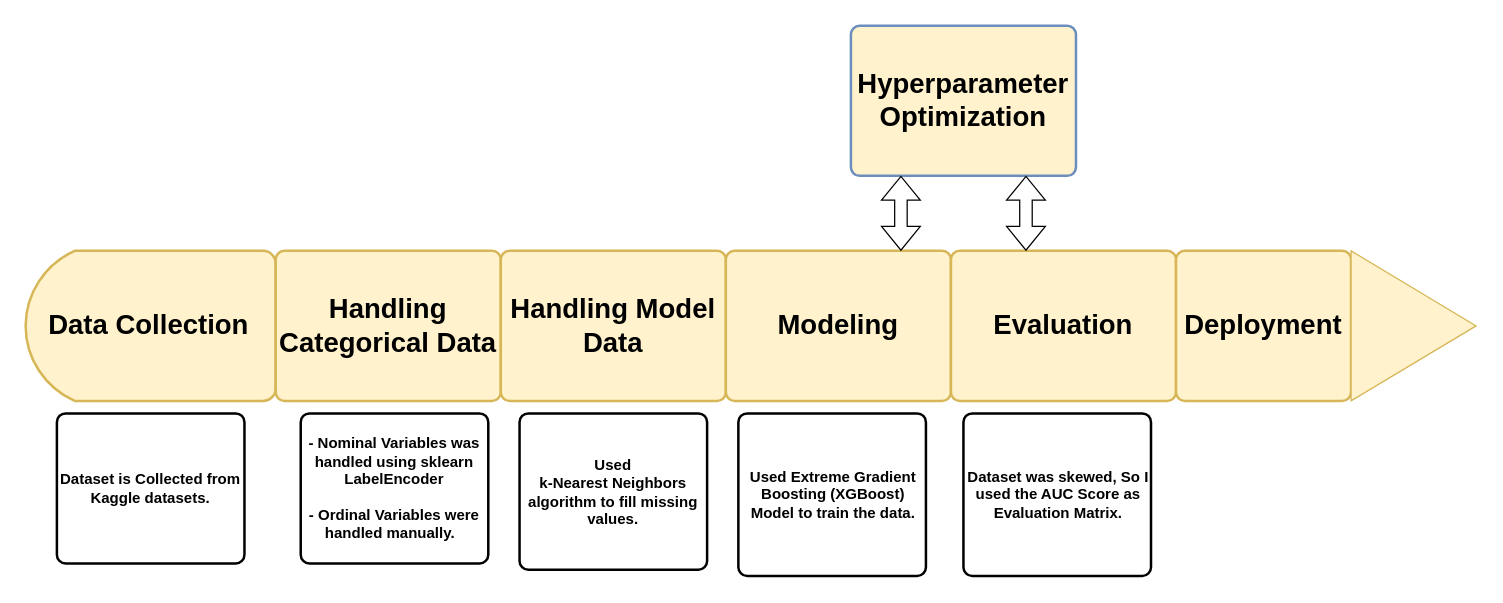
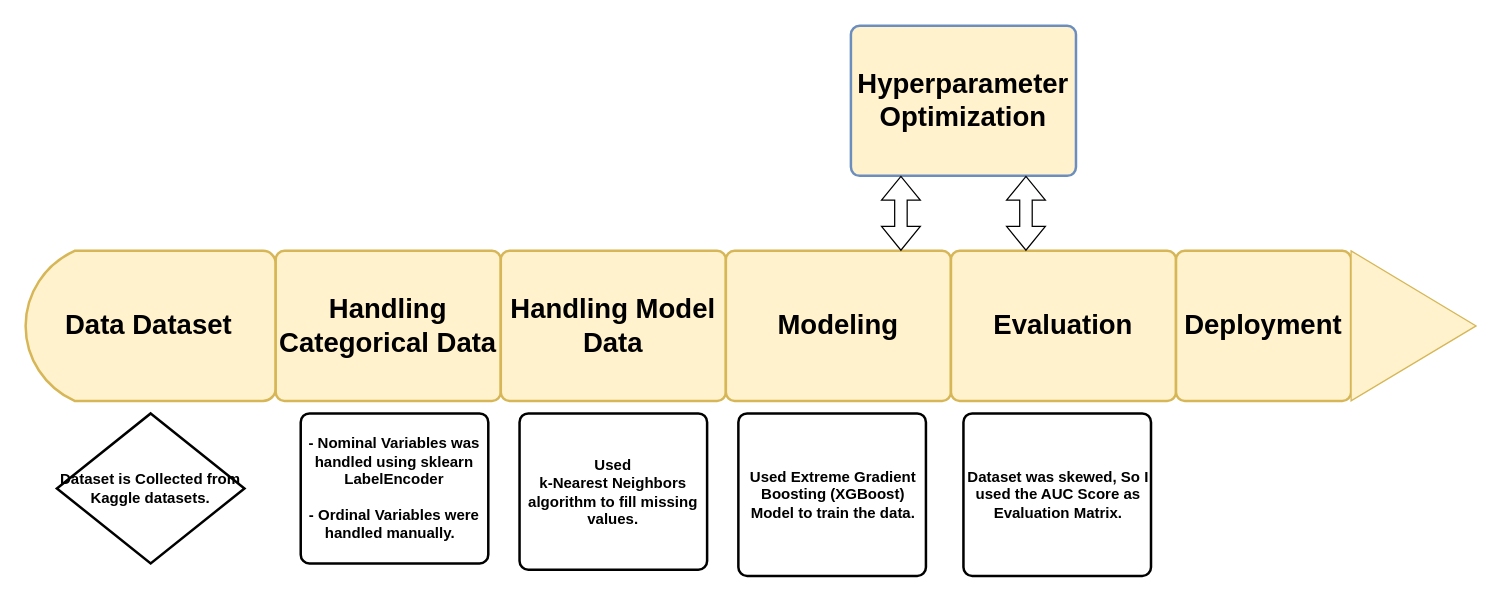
(151, 326) -> (151, 326)
(151, 488) -> (151, 488)
